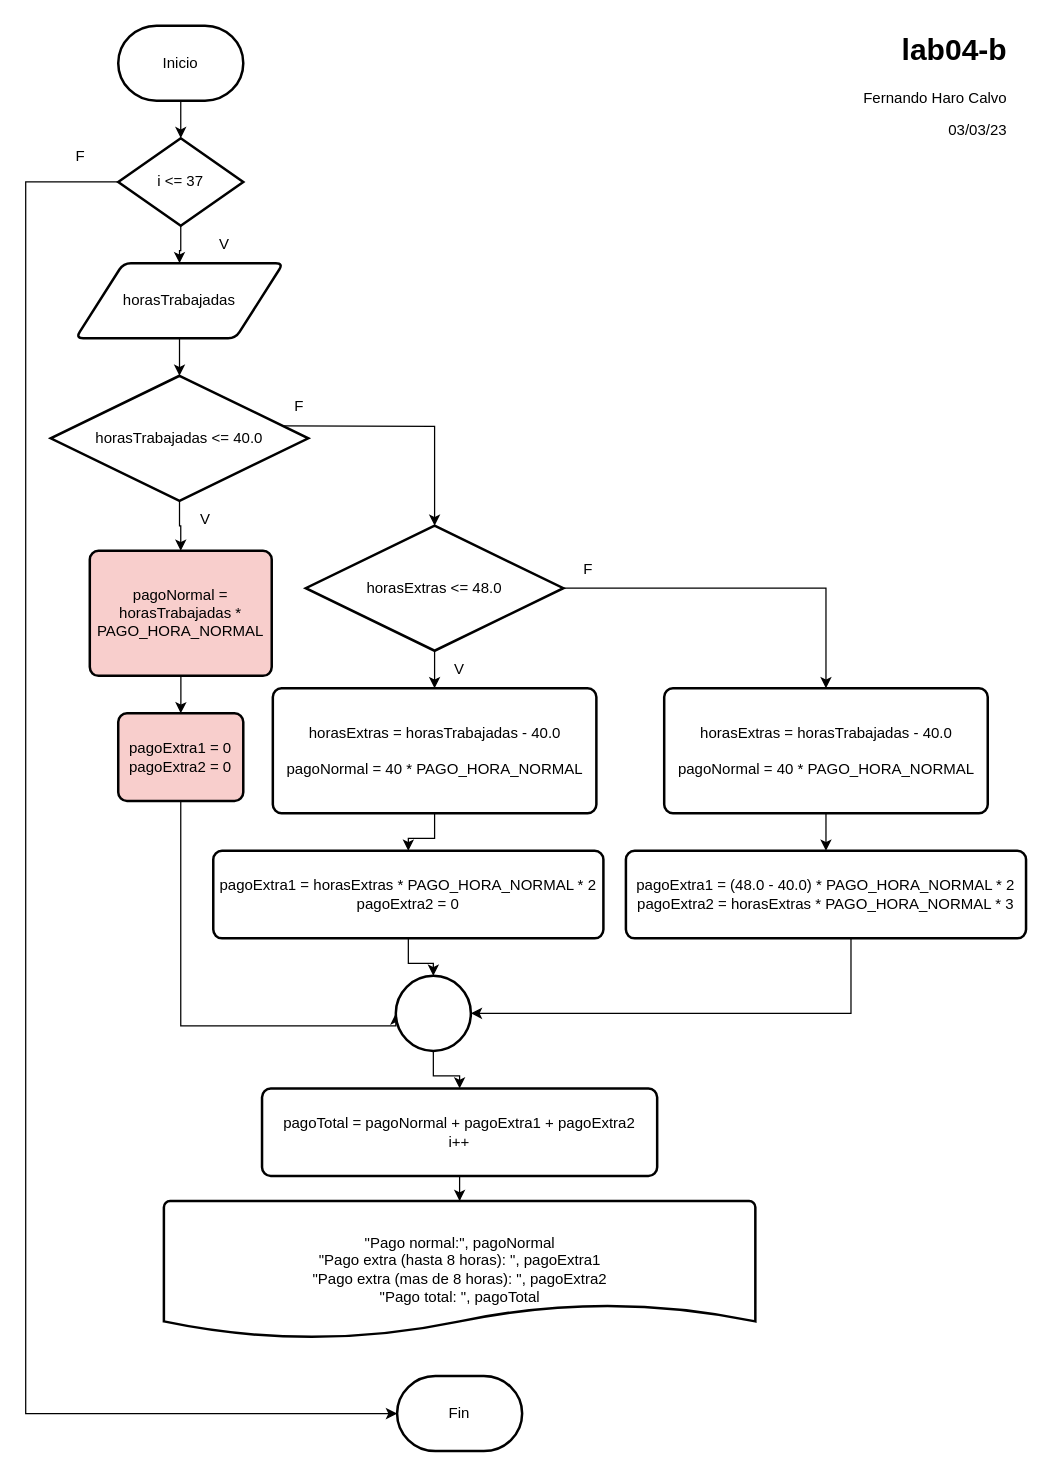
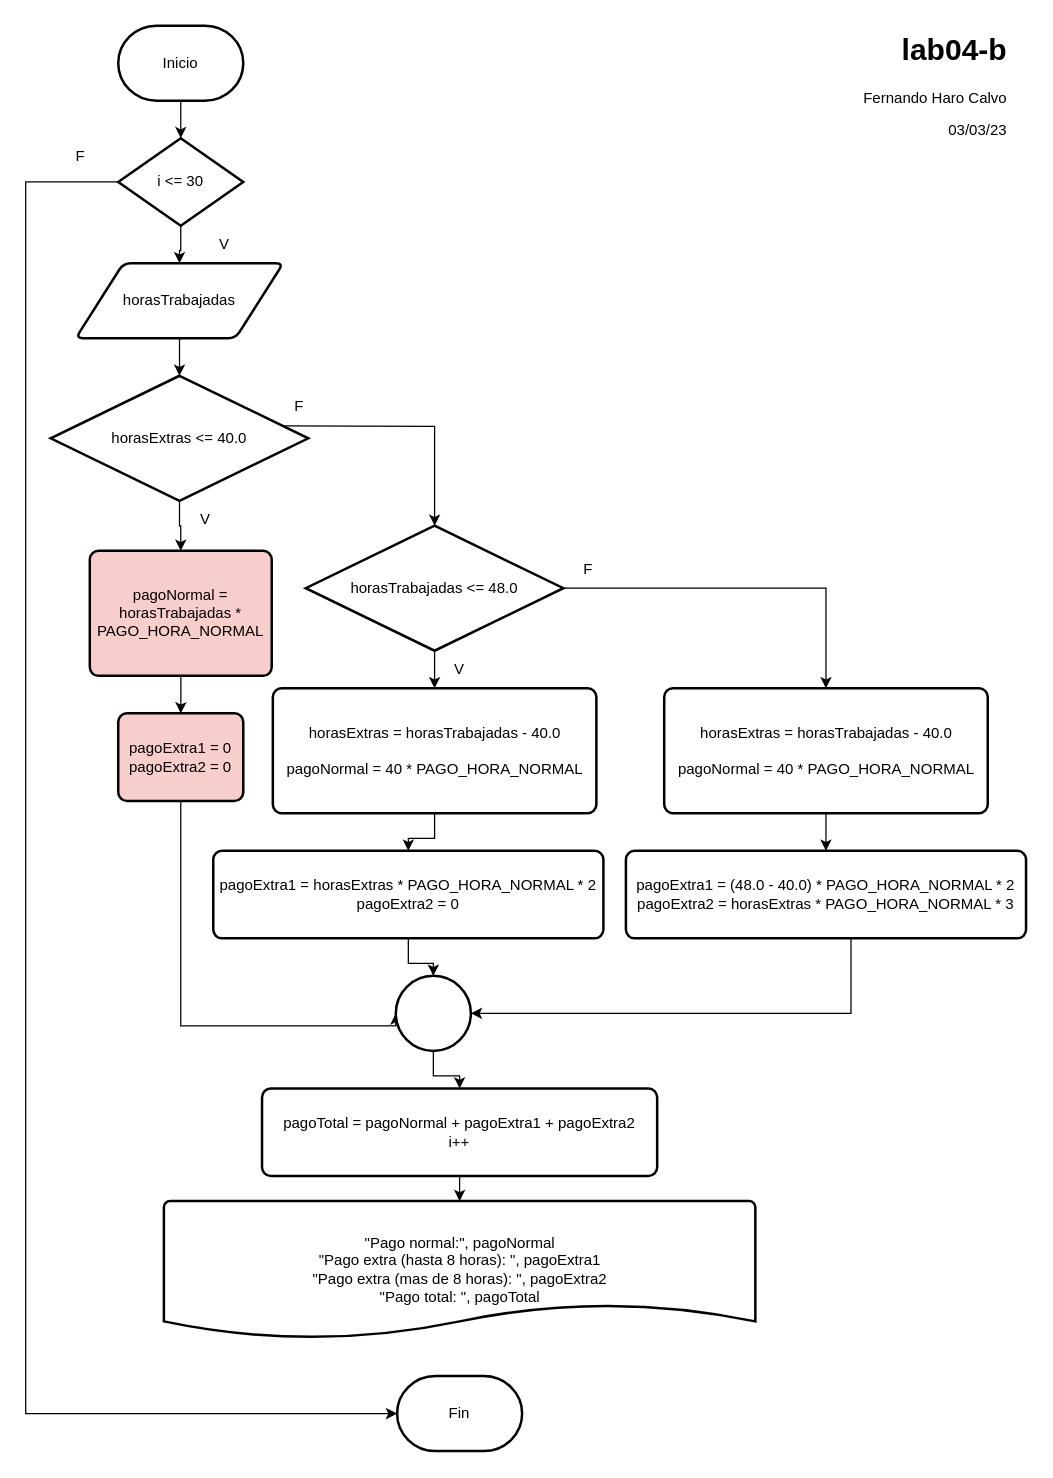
(181, 182) -> (181, 182)
(179, 438) -> (179, 438)
(434, 588) -> (434, 588)
